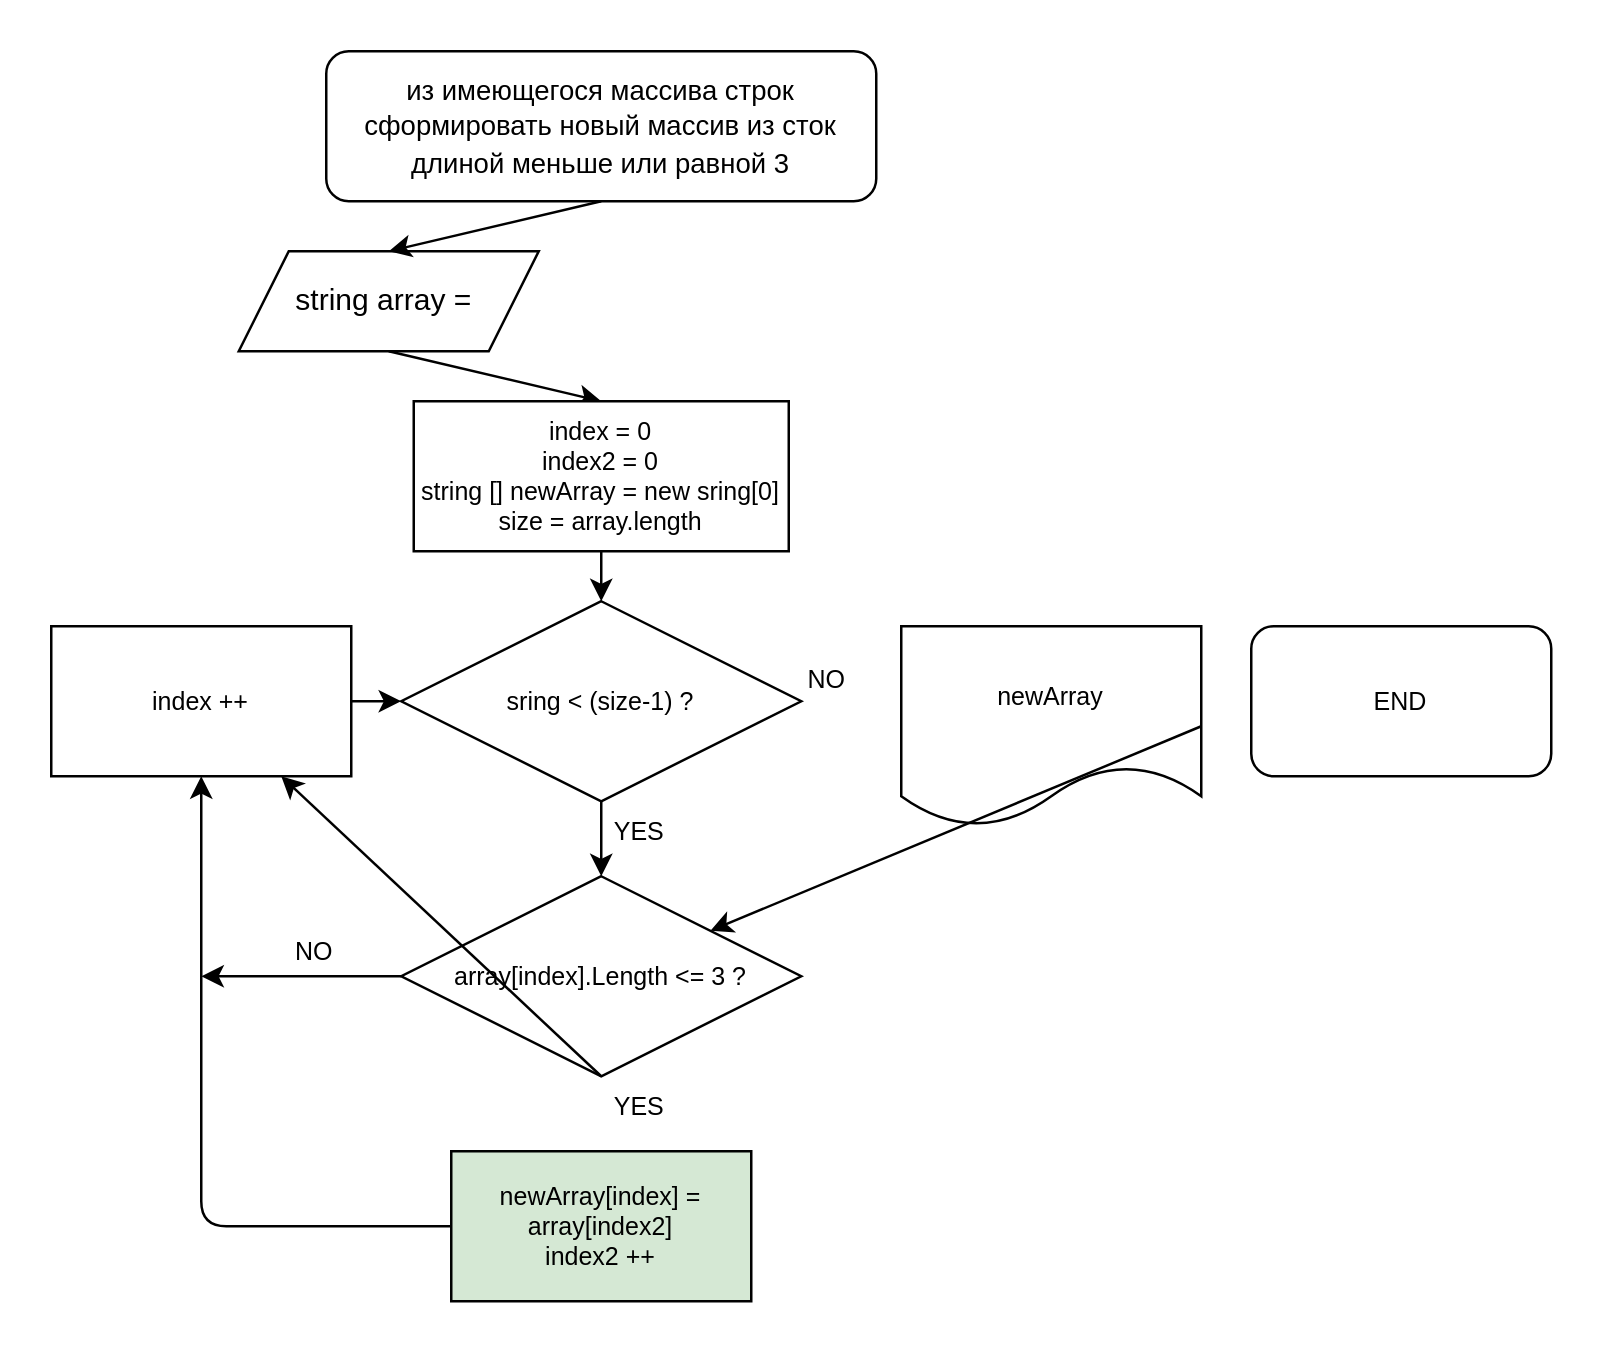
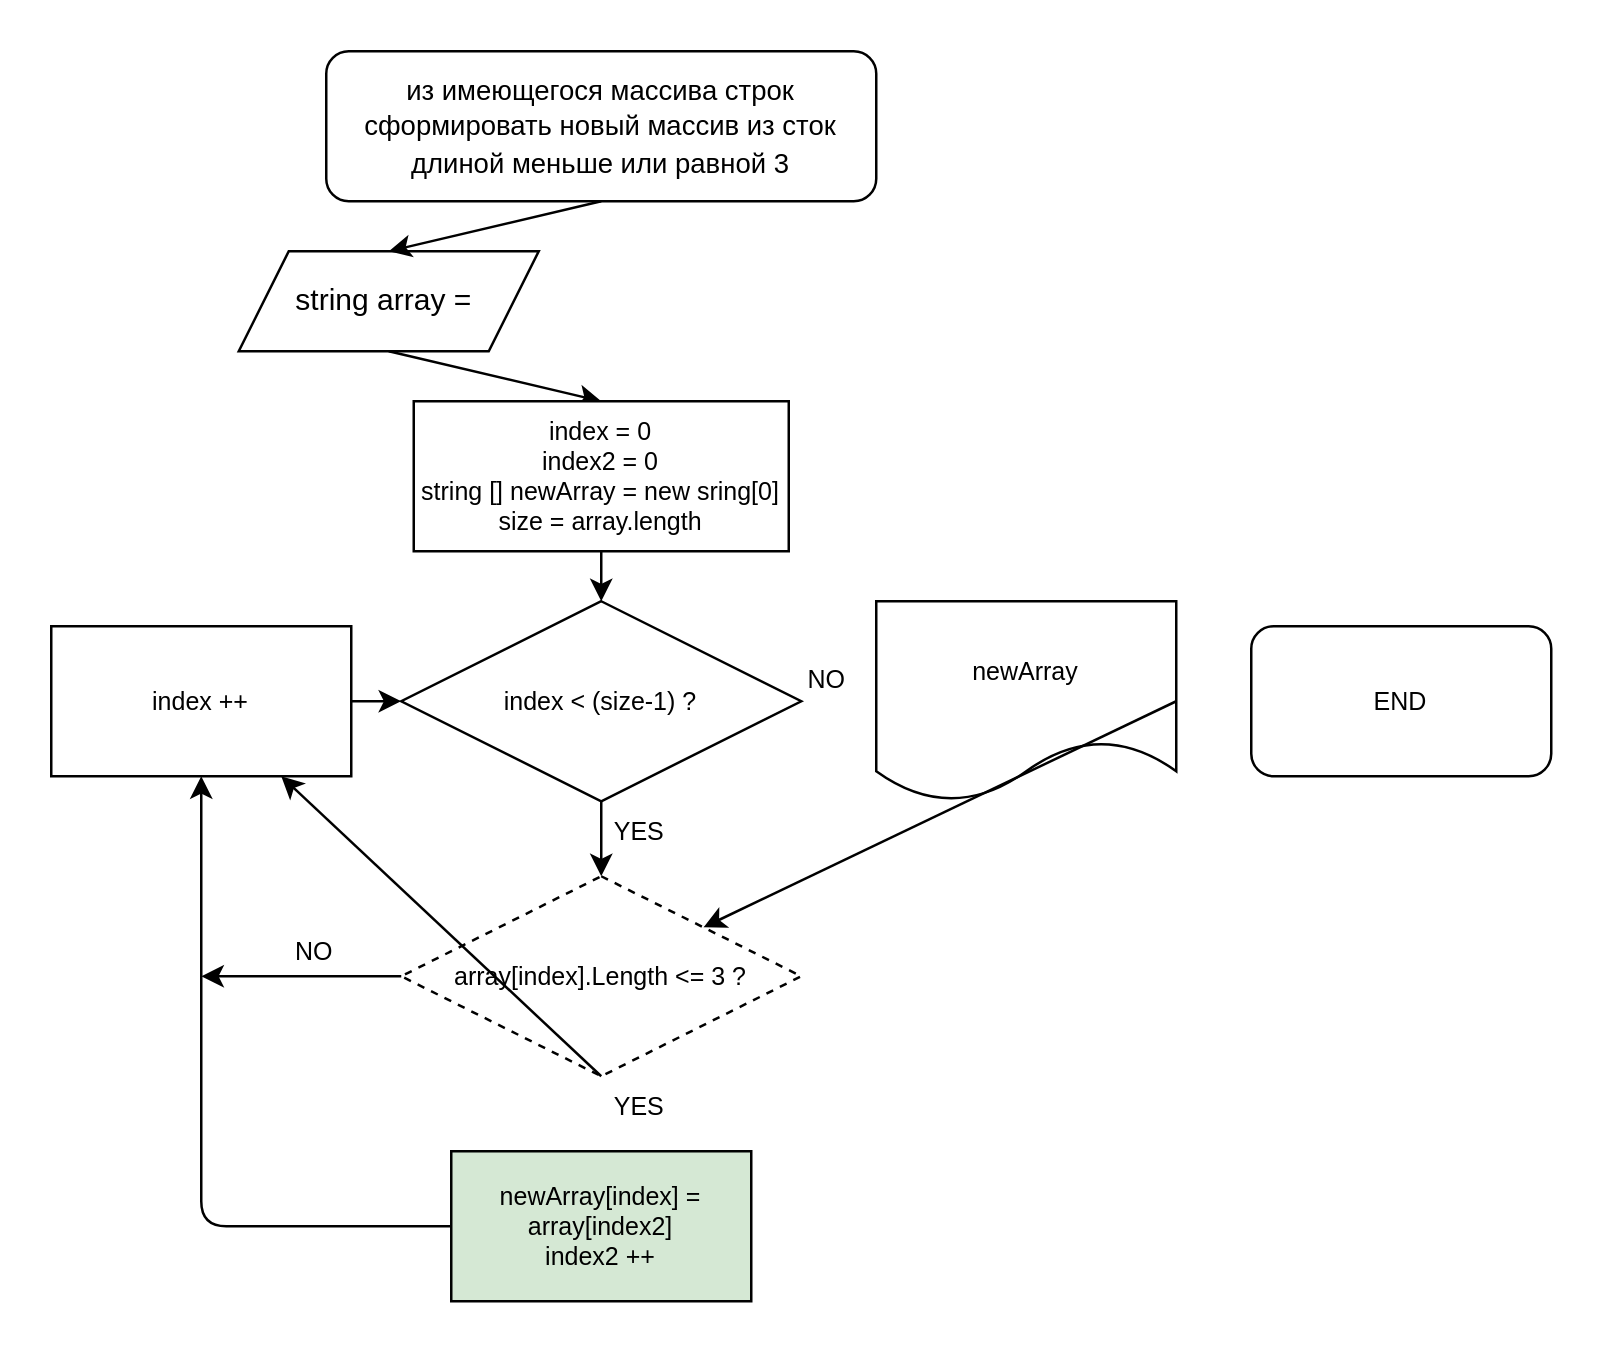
(601, 701) -> (601, 701)
(1051, 726) -> (1026, 701)
(601, 976) -> (601, 976)
